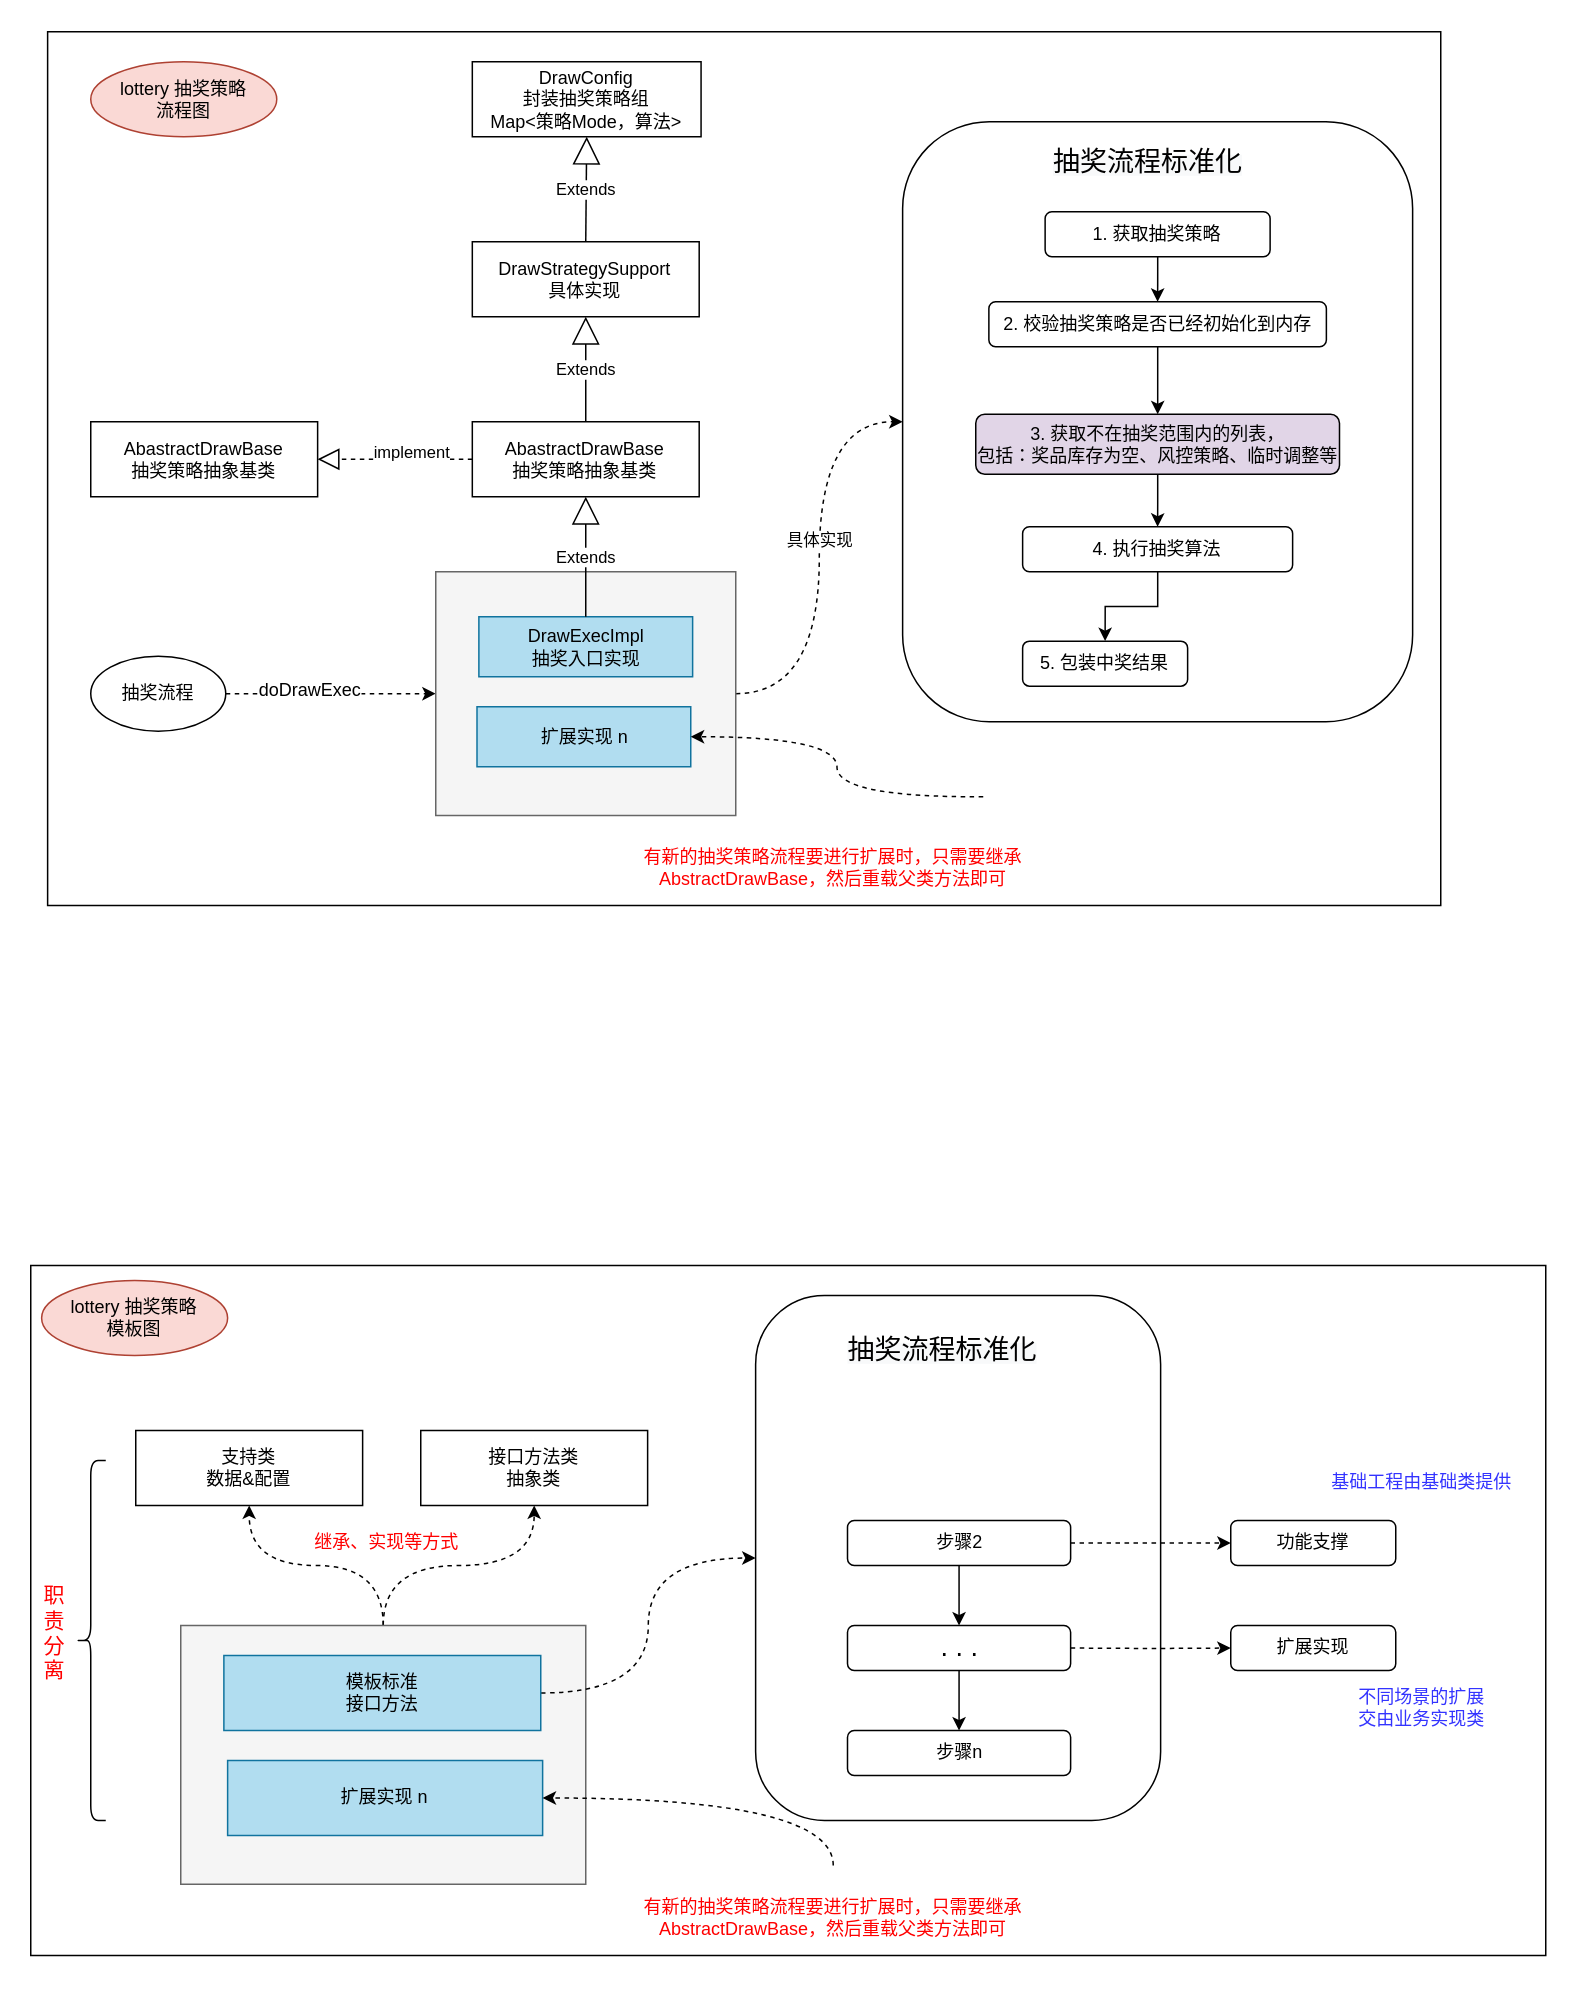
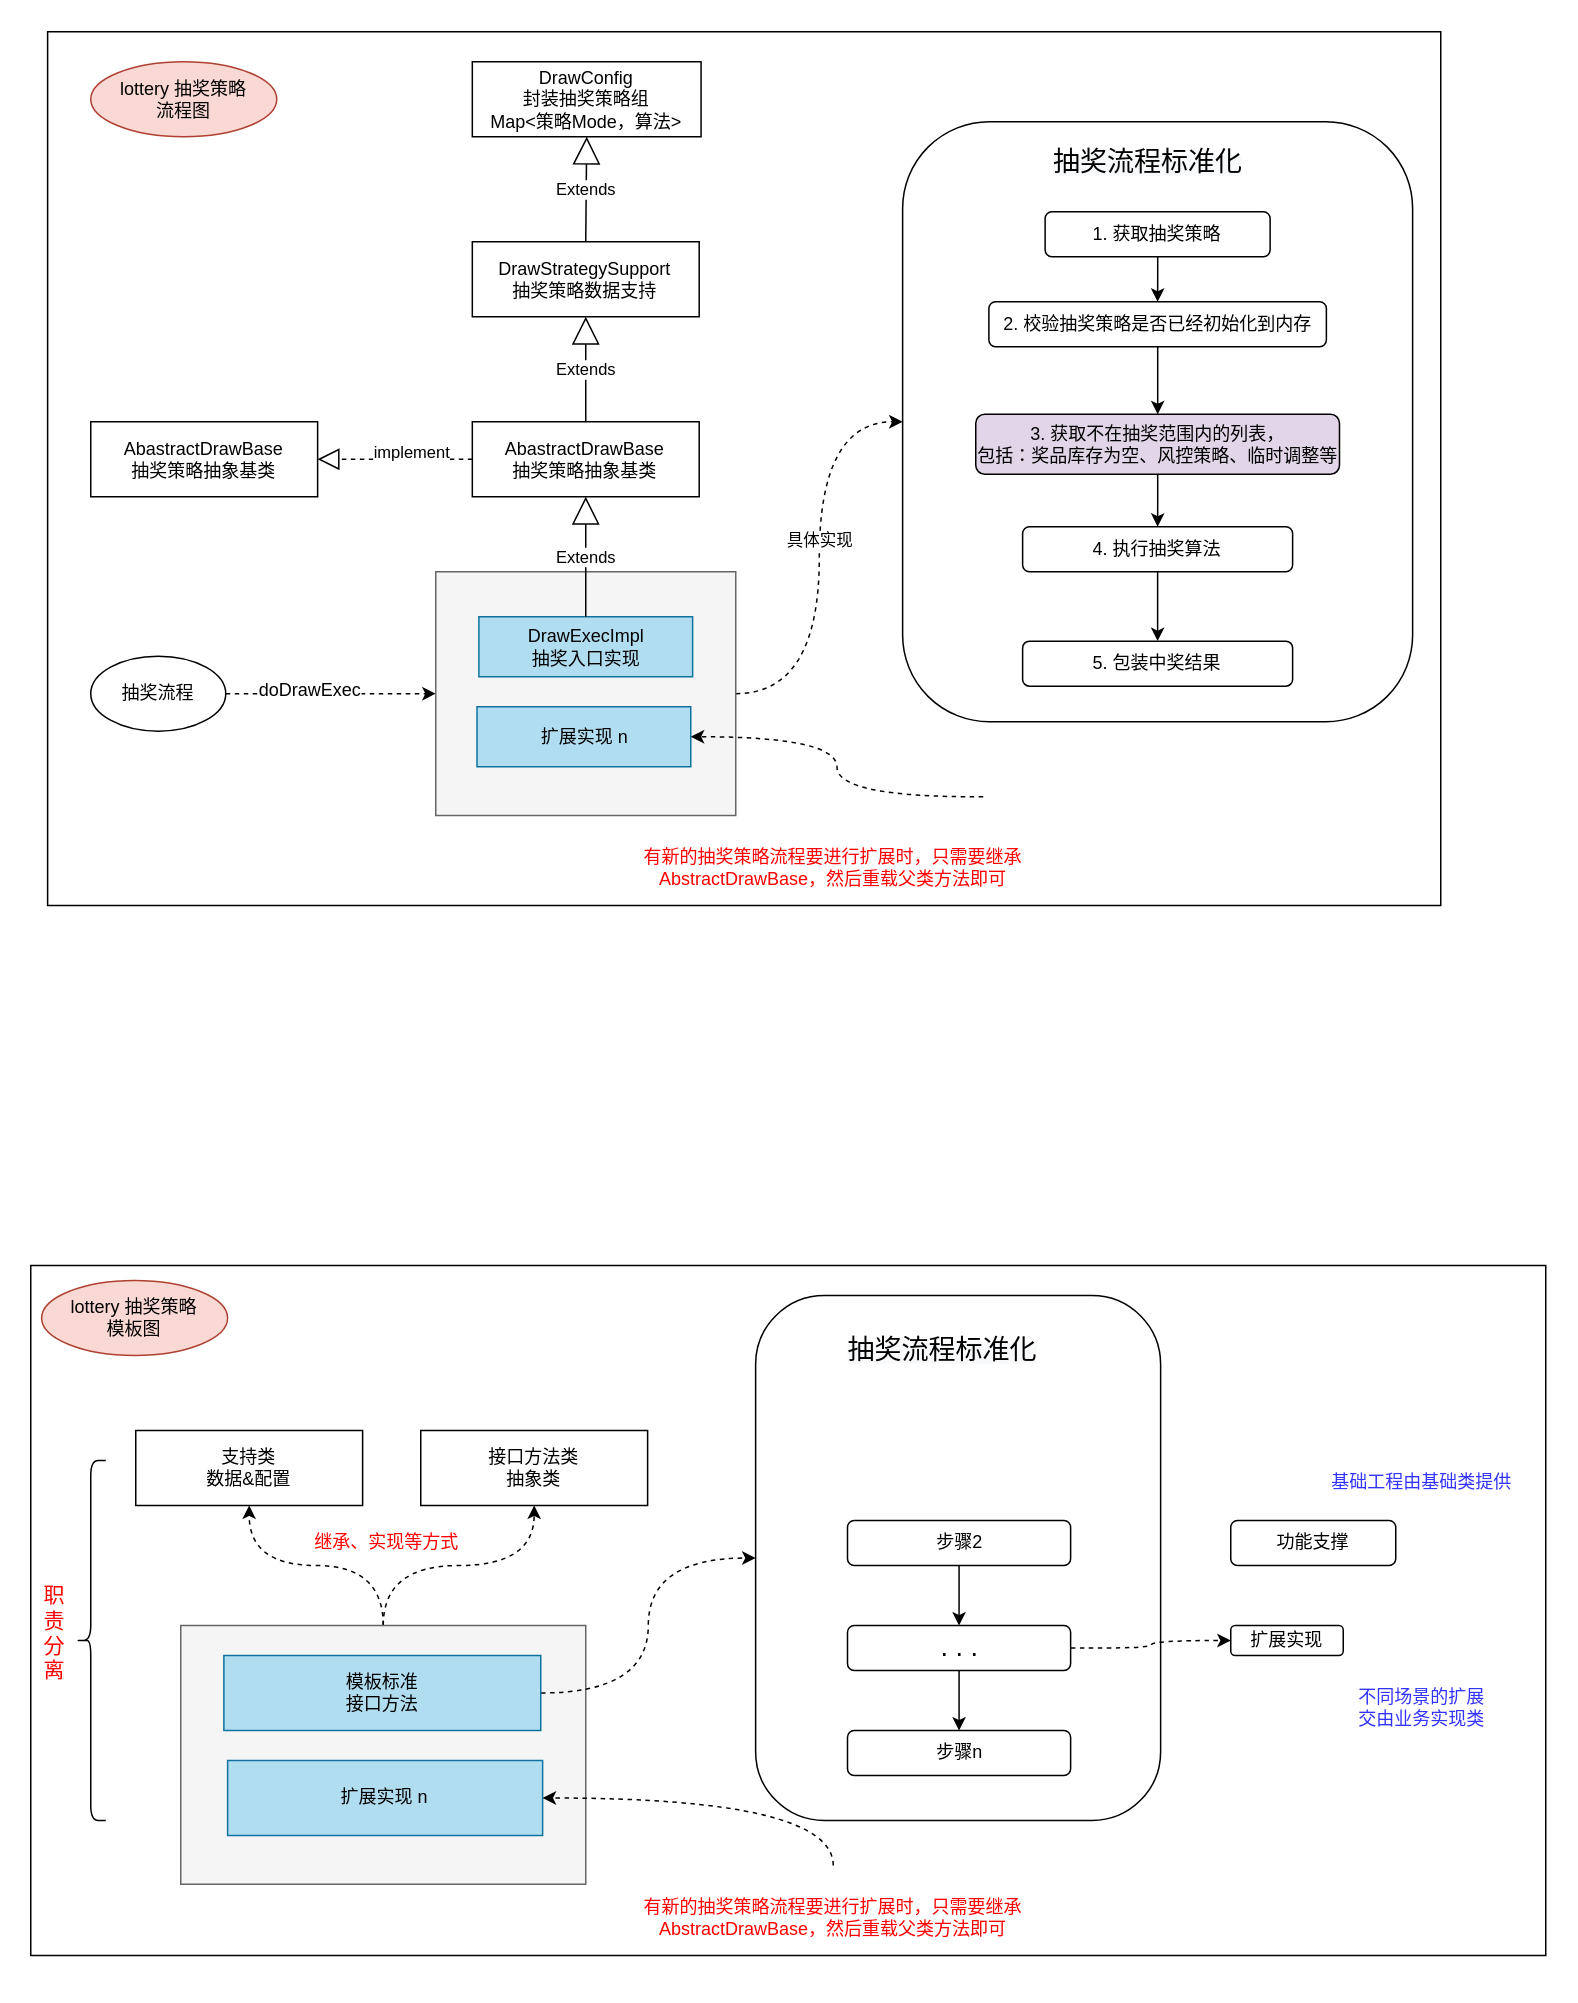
(585, 280) -> (585, 280)
(1105, 663) -> (1158, 663)
(1146, 1543) -> none
(1313, 1648) -> (1287, 1640)
